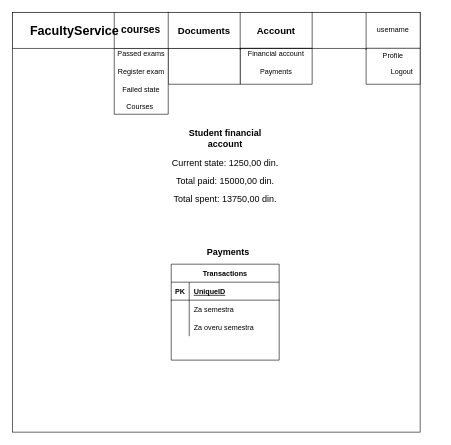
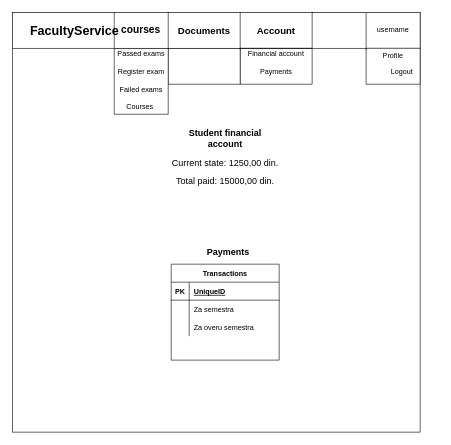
(141, 90) -> (141, 90)
(225, 198) -> none
